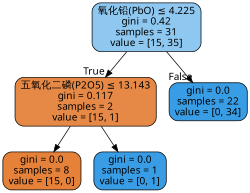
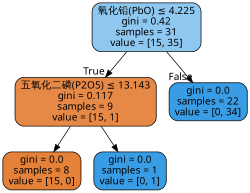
(86, 107) -> (86, 107)
